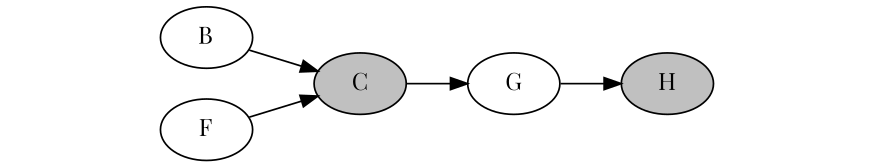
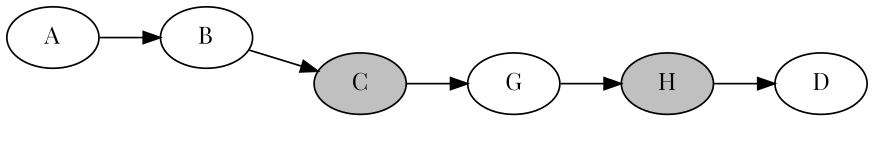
none -> (53, 38)
none -> (821, 84)
(207, 130) -> none
